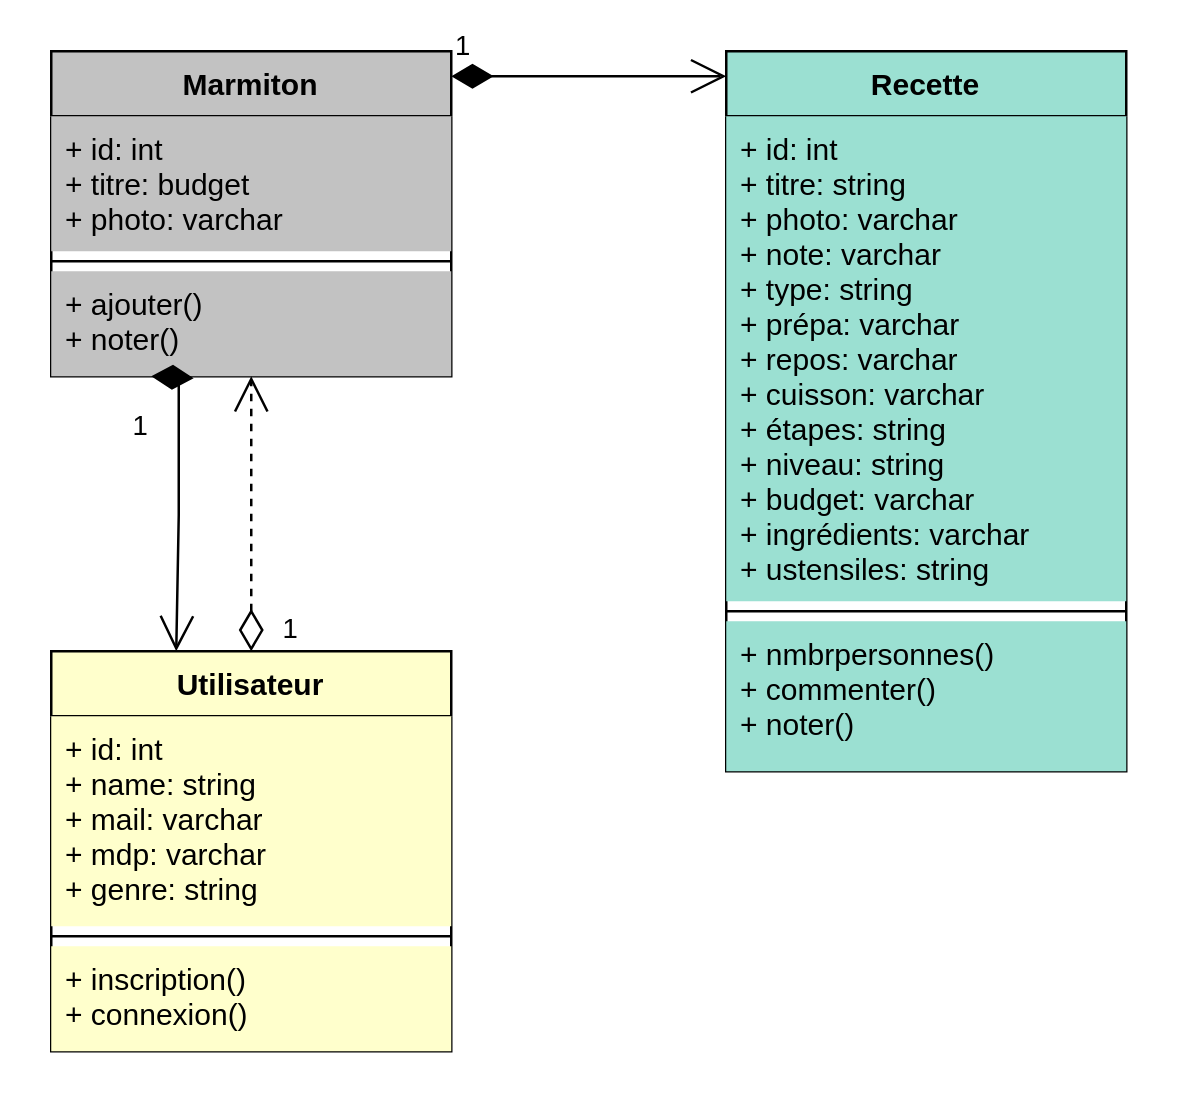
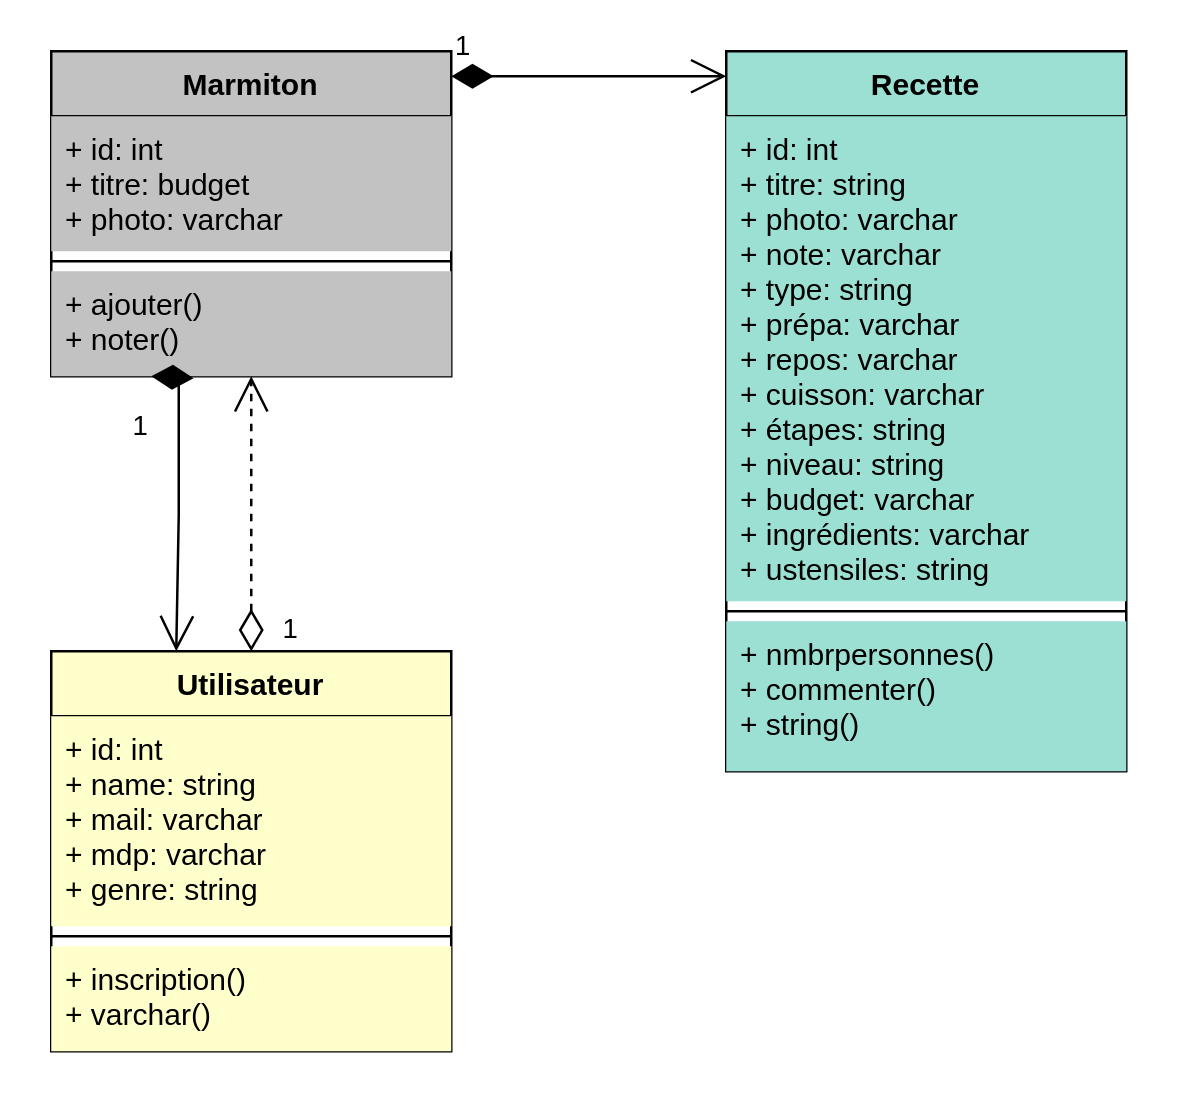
(879, 655) -> (879, 655)
(175, 980) -> (175, 980)
